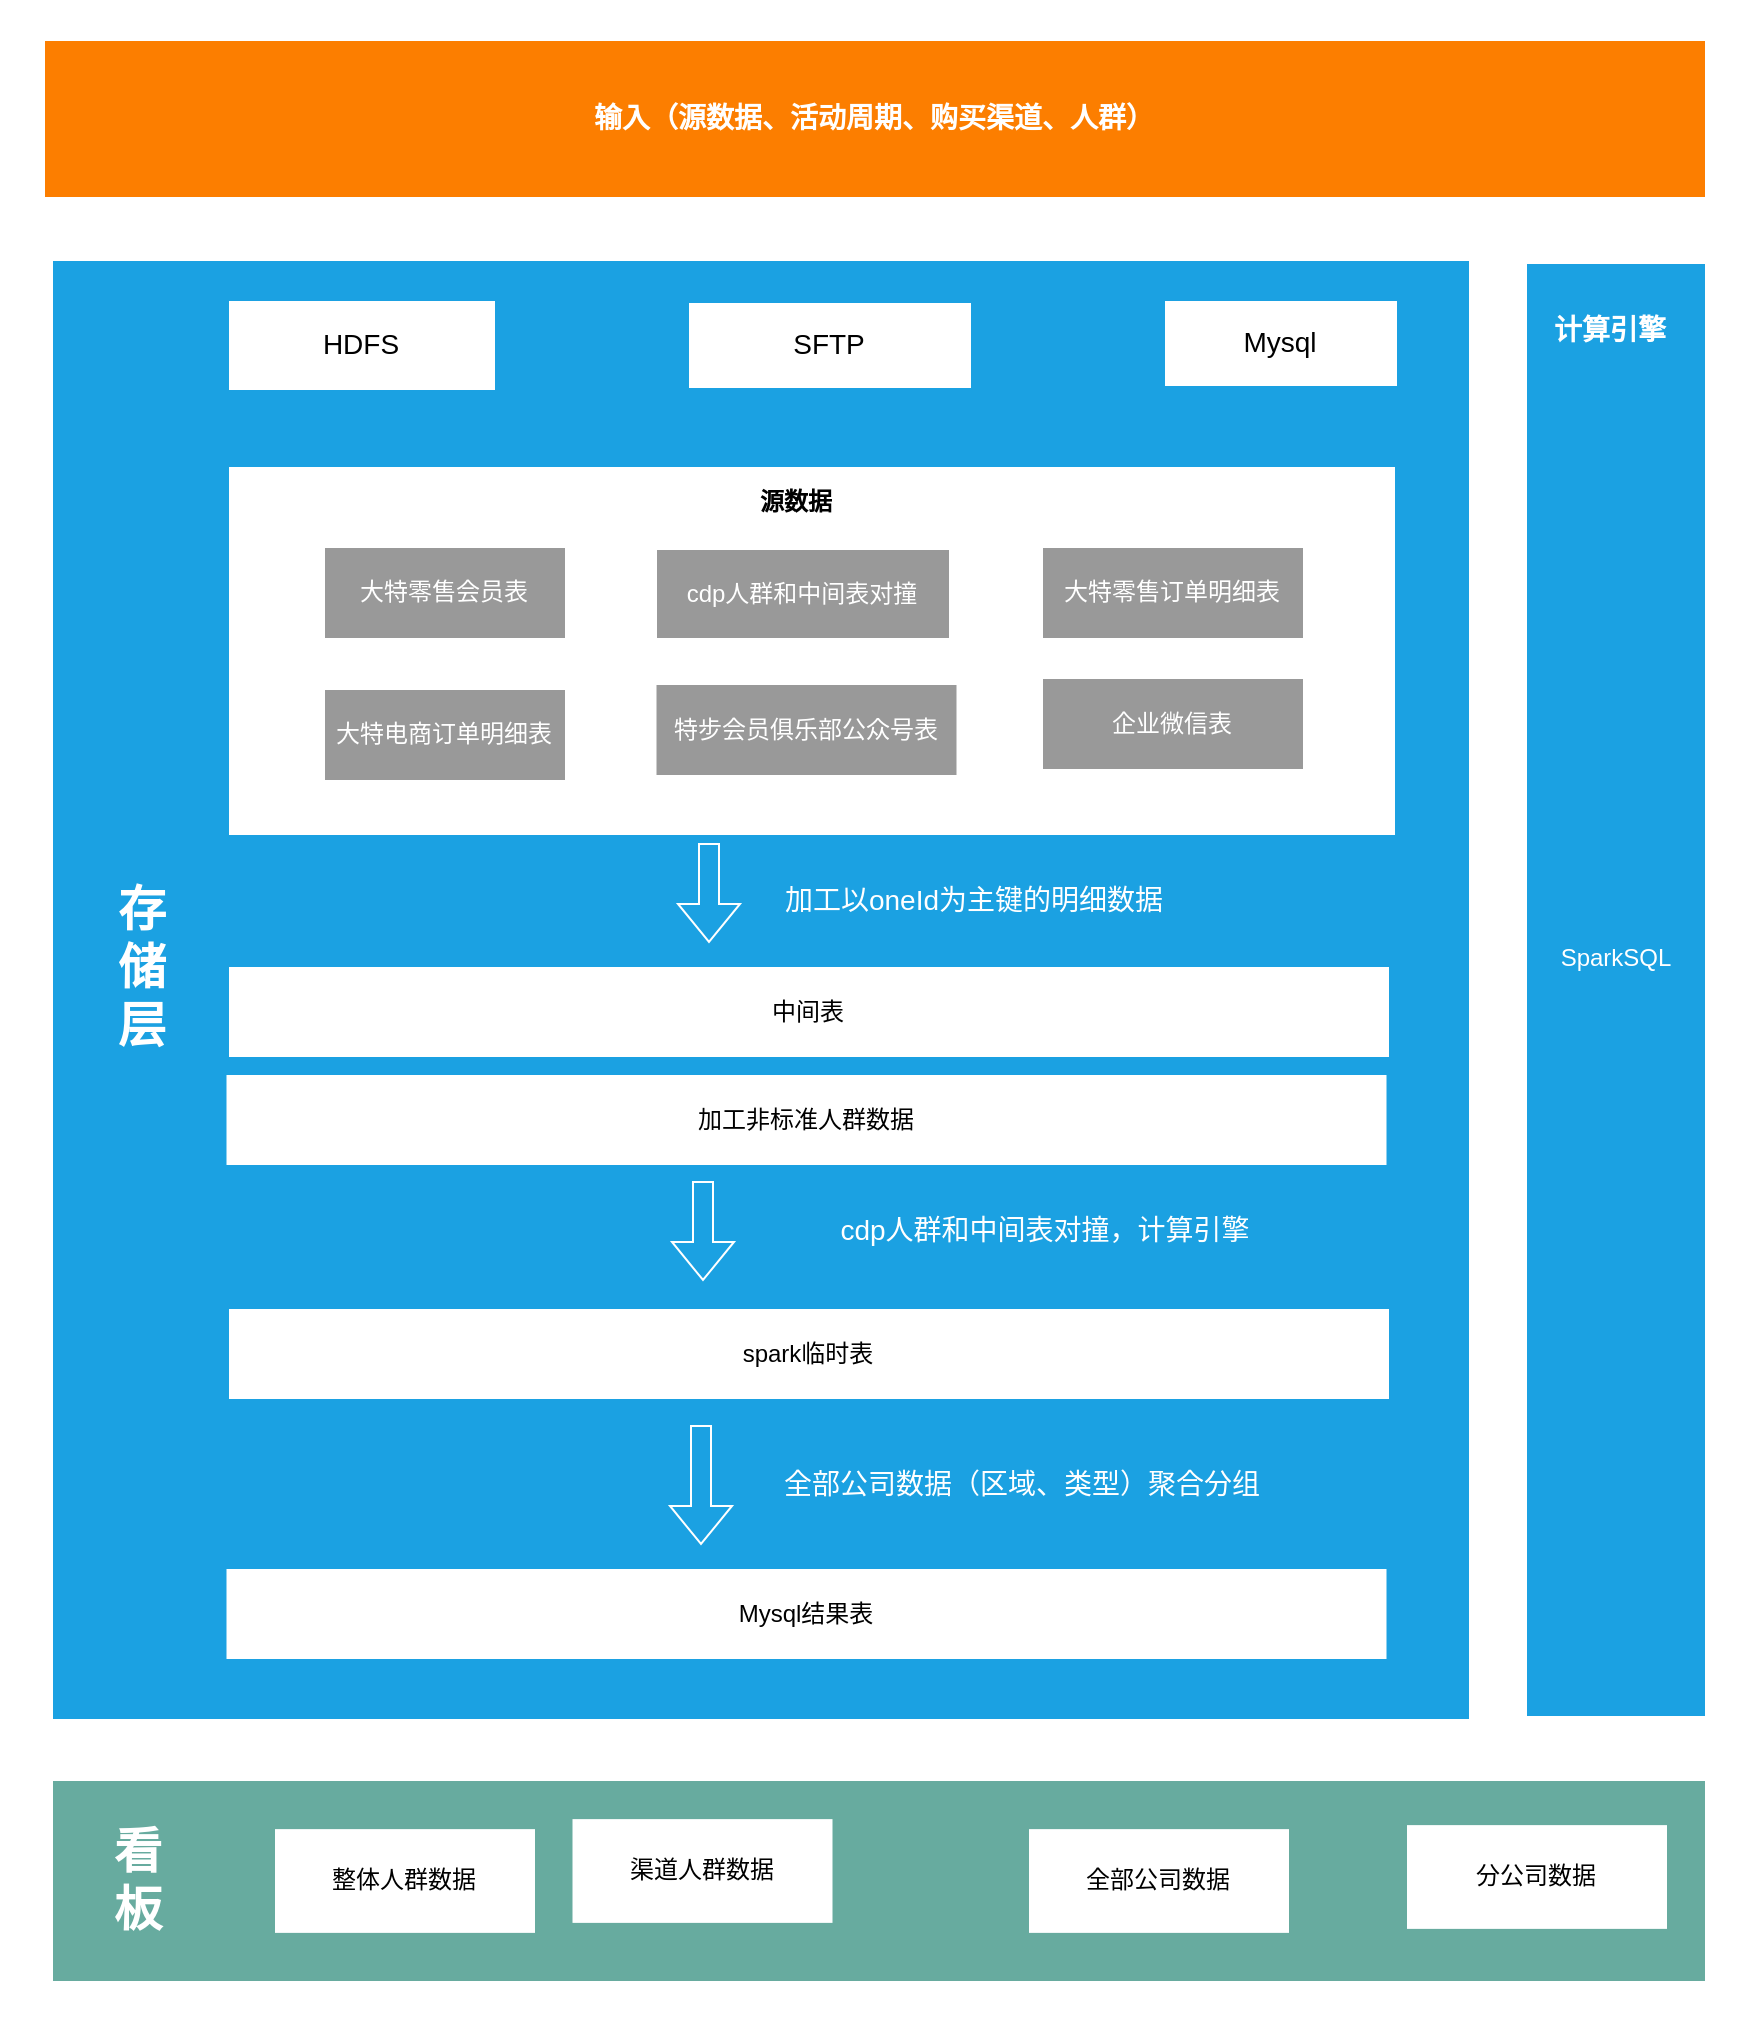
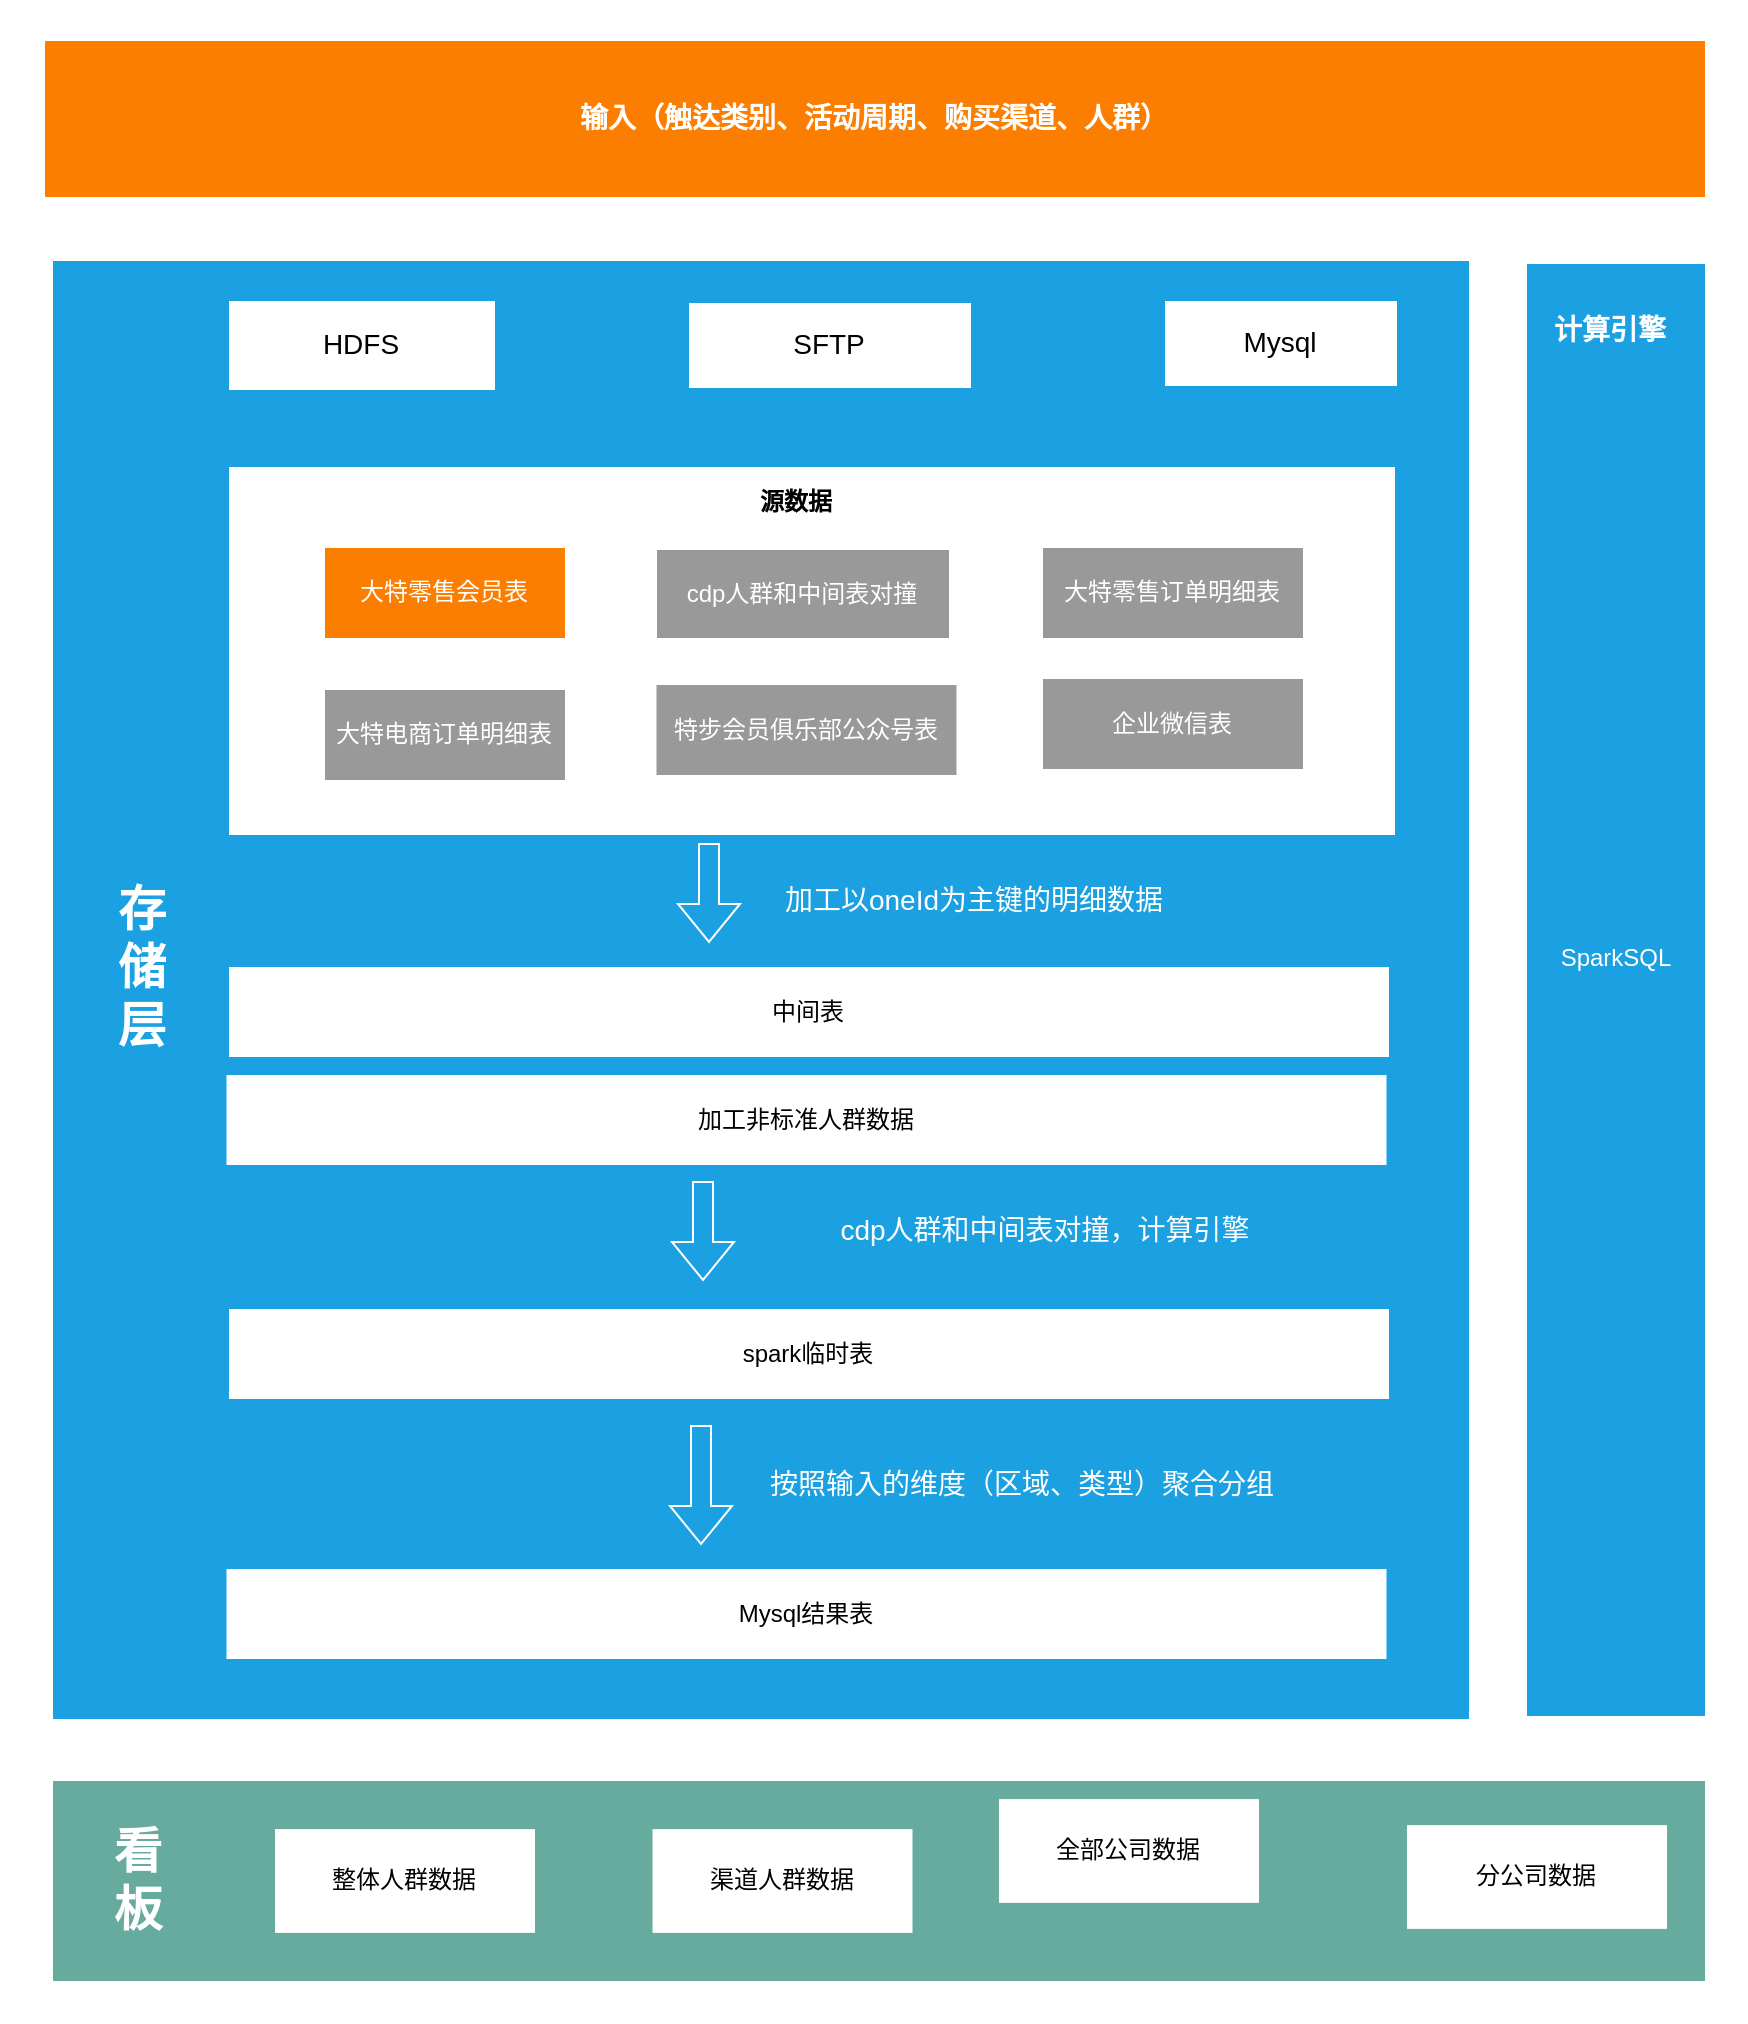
(875, 119) -> (875, 119)
(445, 593) -> (445, 593)
(1023, 1485) -> (1023, 1485)
(703, 1871) -> (783, 1881)
(1159, 1881) -> (1129, 1851)
